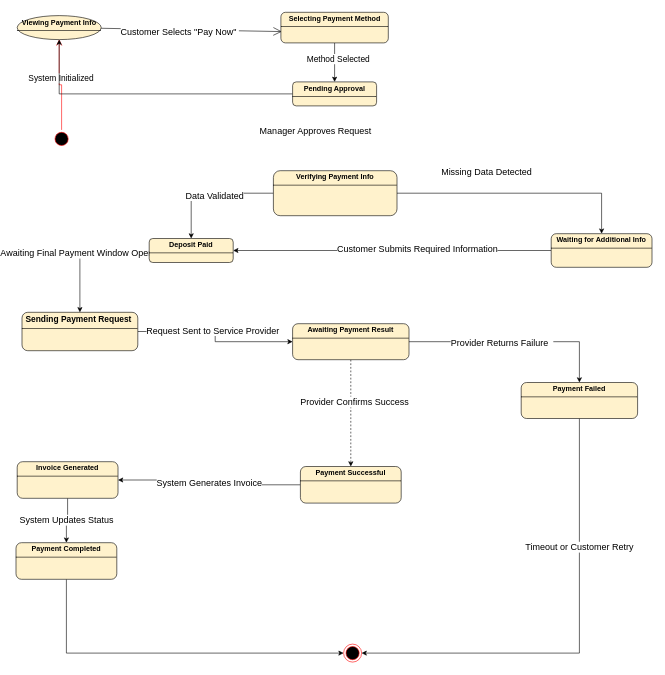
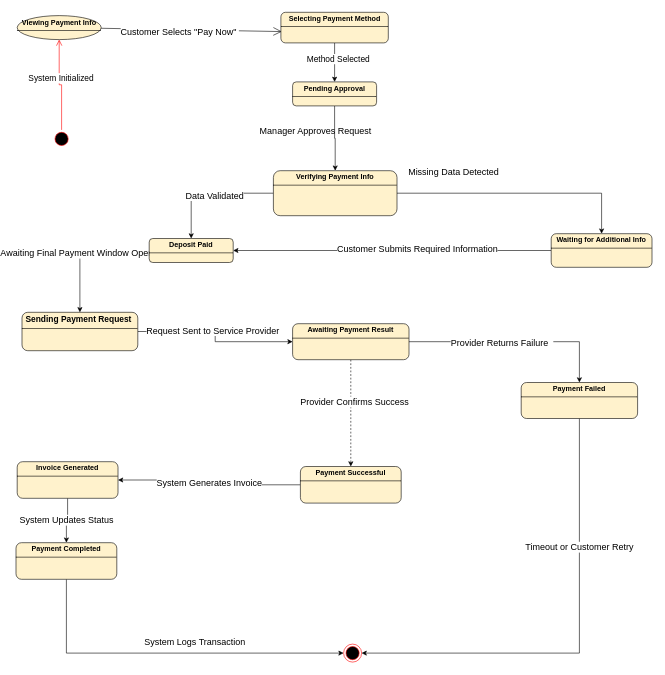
(172, 94) -> (335, 123)
(486, 171) -> (453, 171)
none -> (195, 642)
